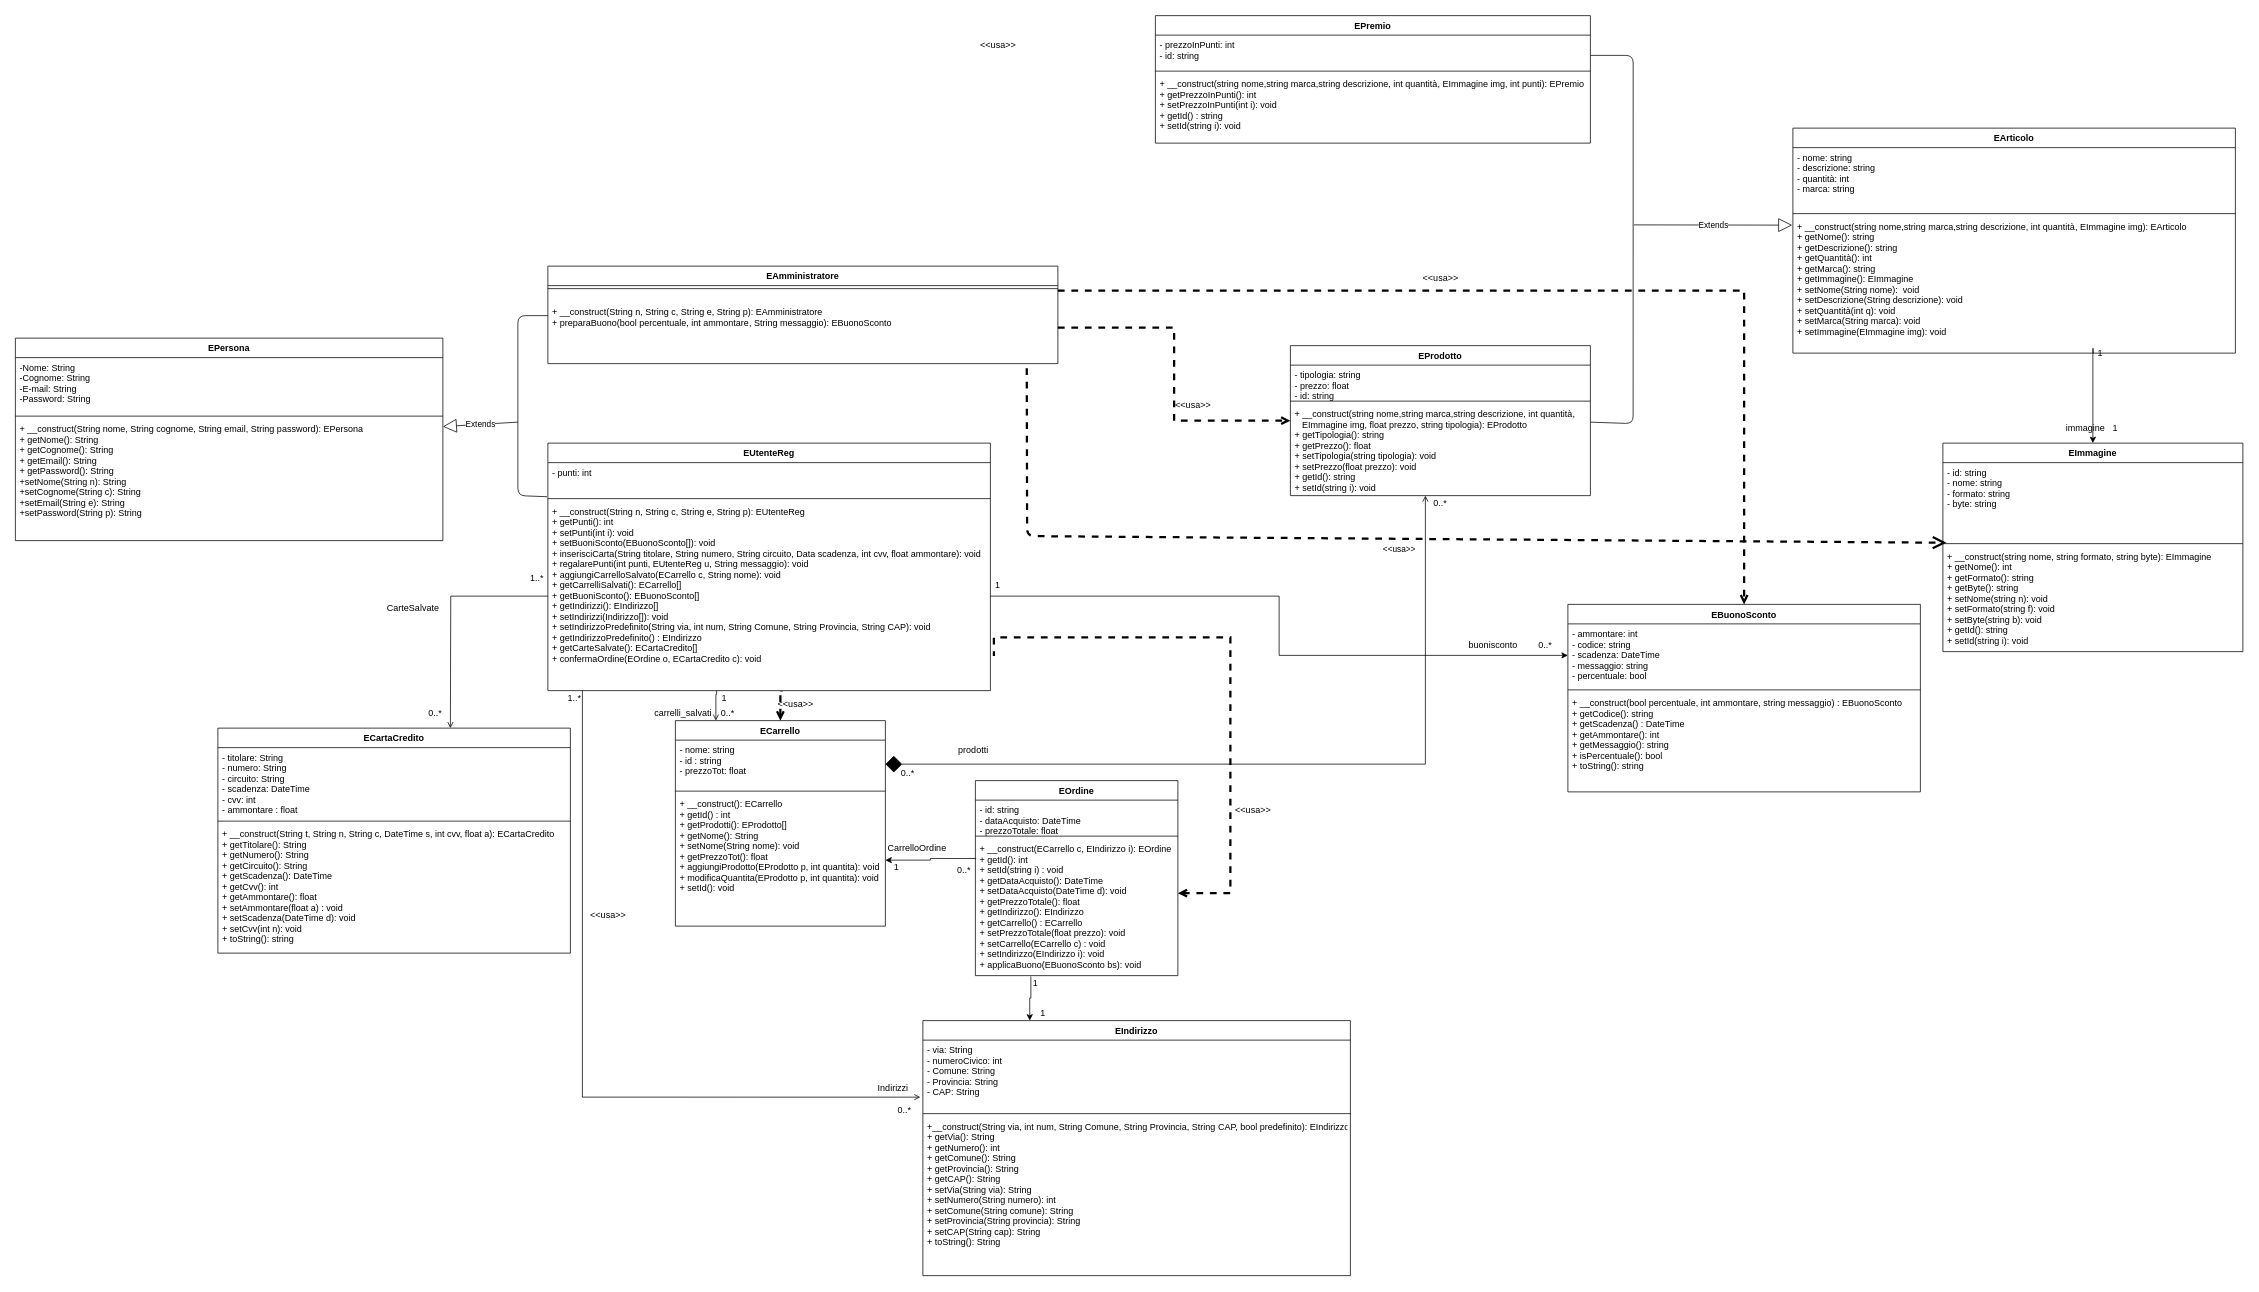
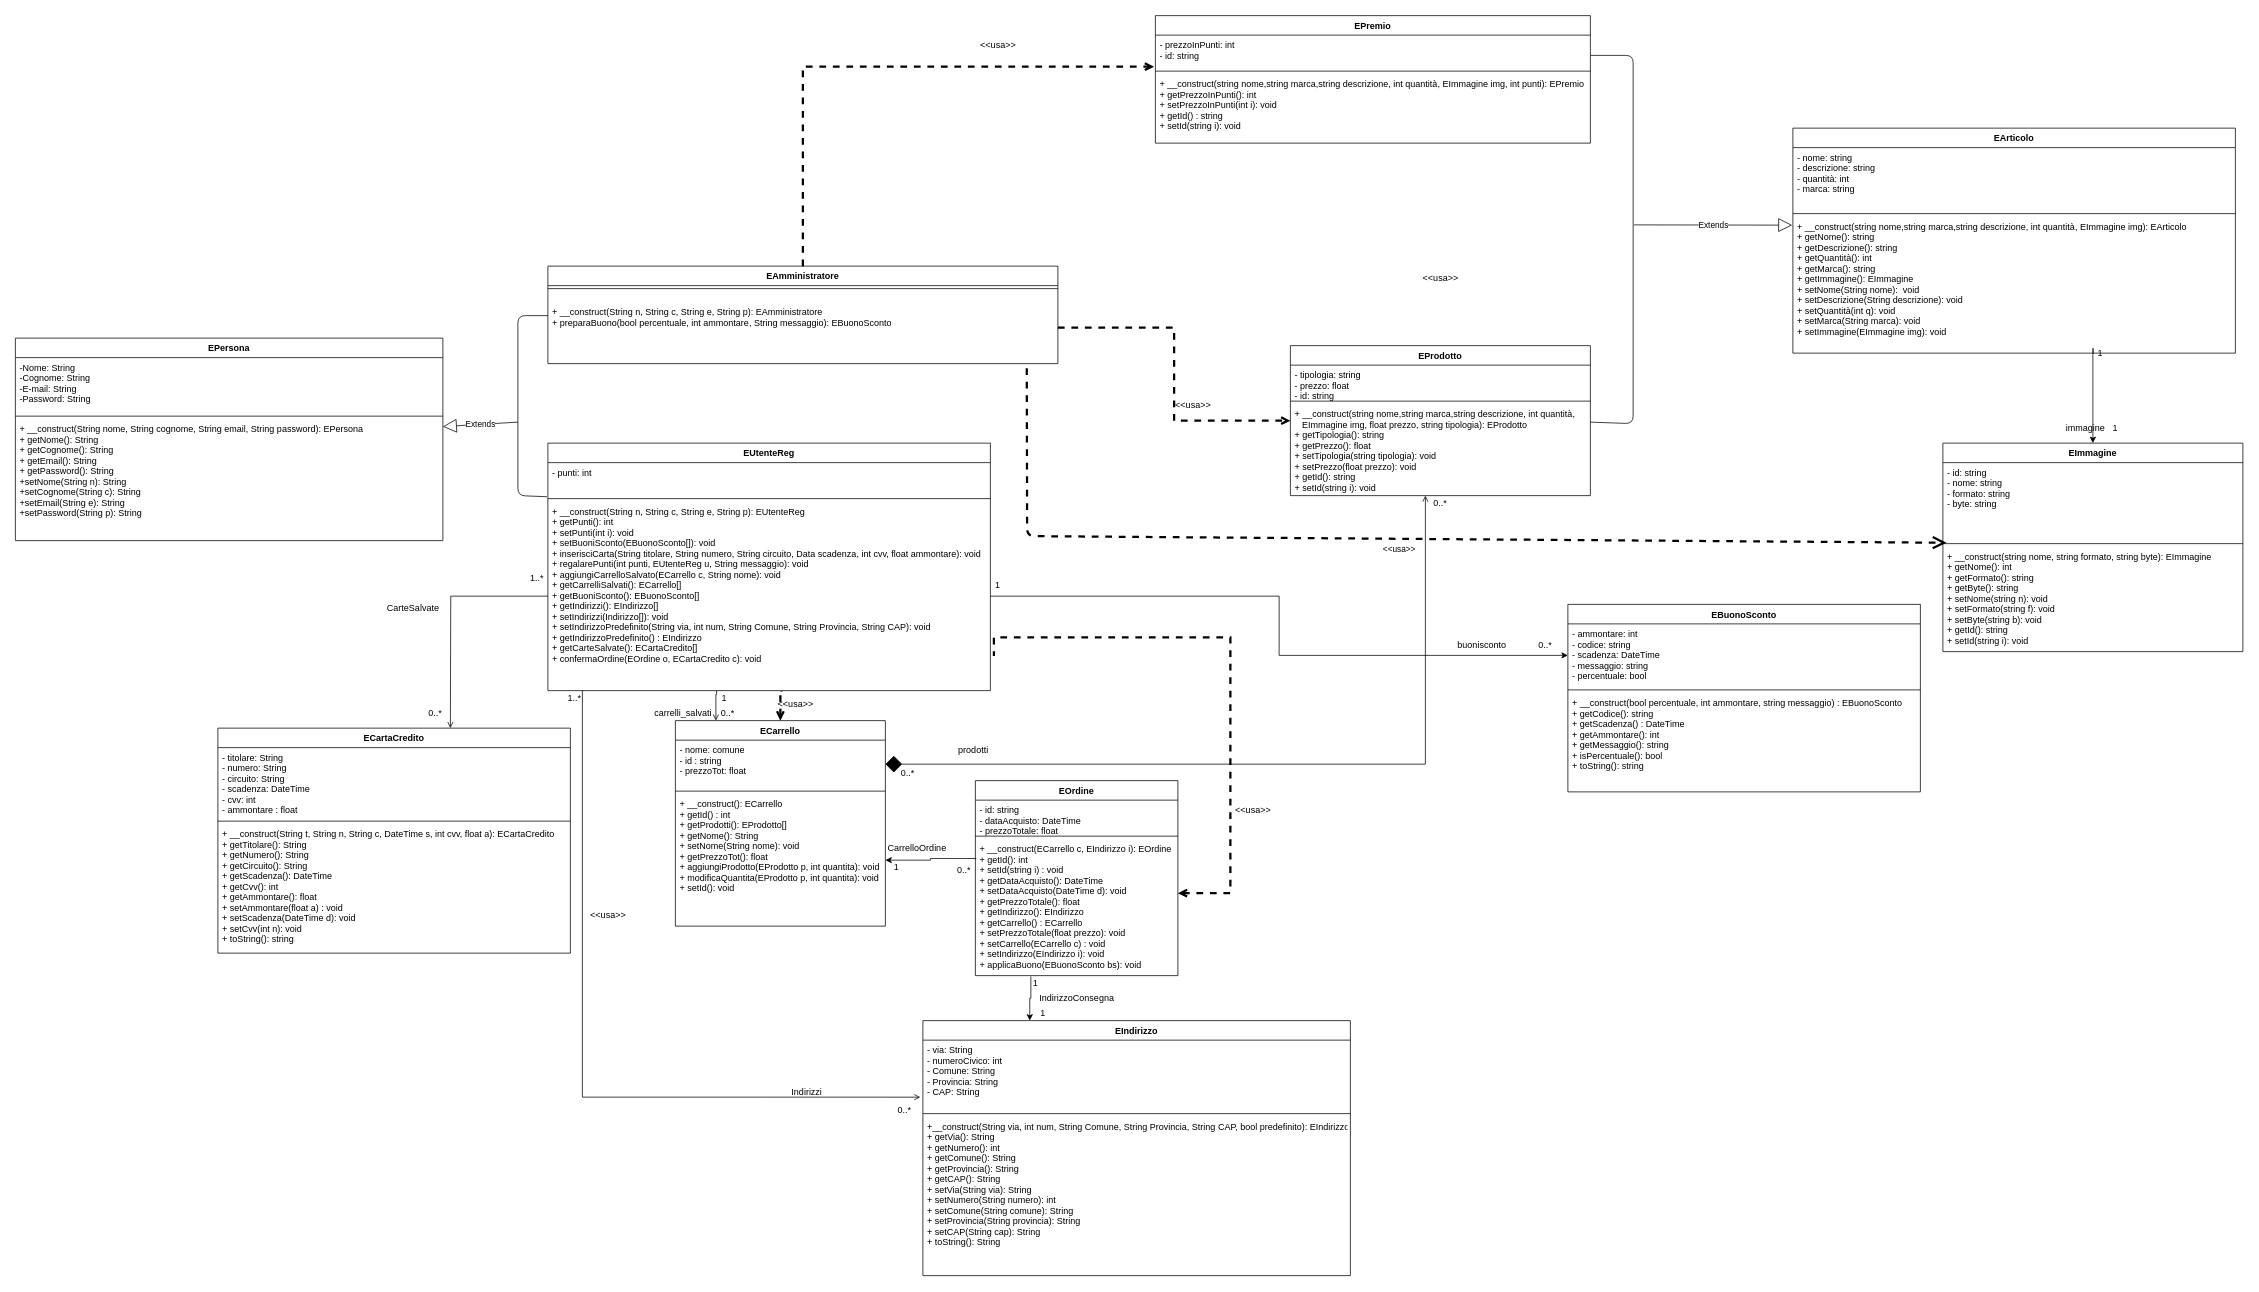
none -> (876, 66)
(1525, 290) -> none
(1493, 645) -> (1482, 645)
(710, 750) -> (711, 750)
none -> (1077, 998)
(893, 1088) -> (807, 1092)
